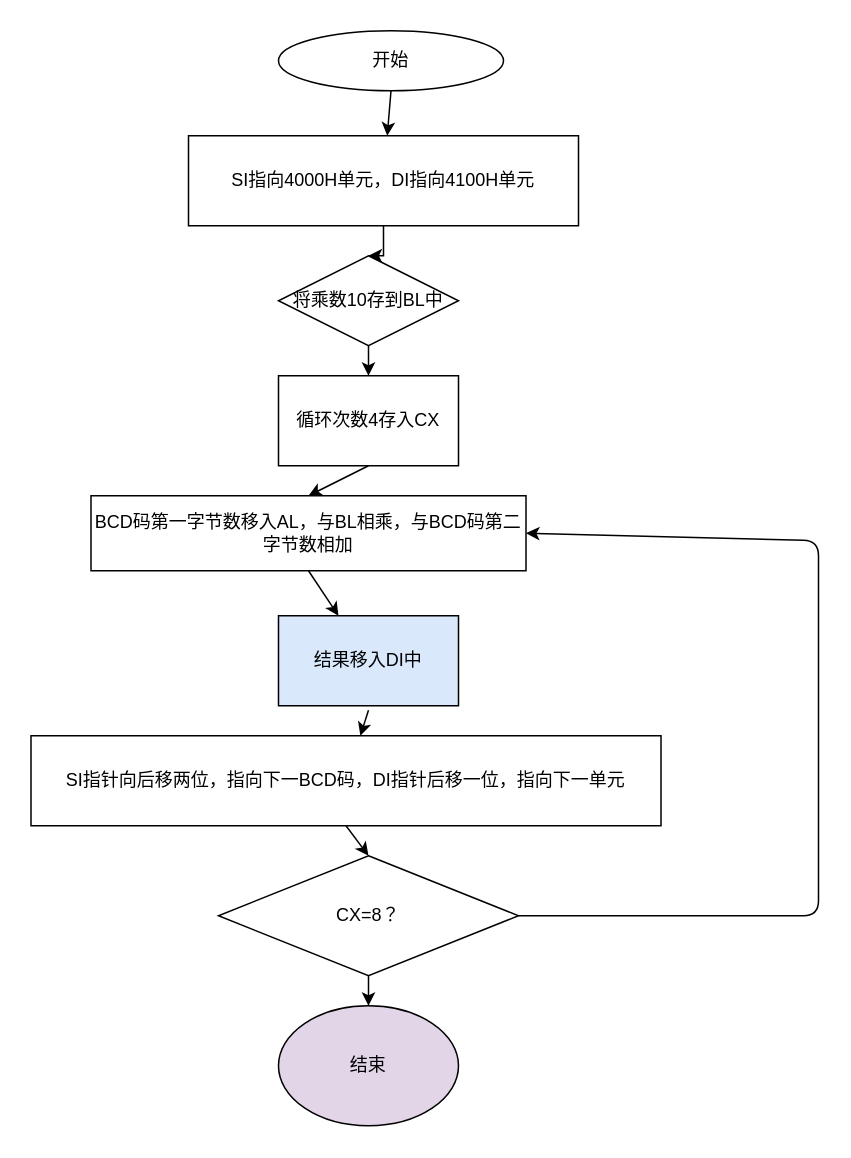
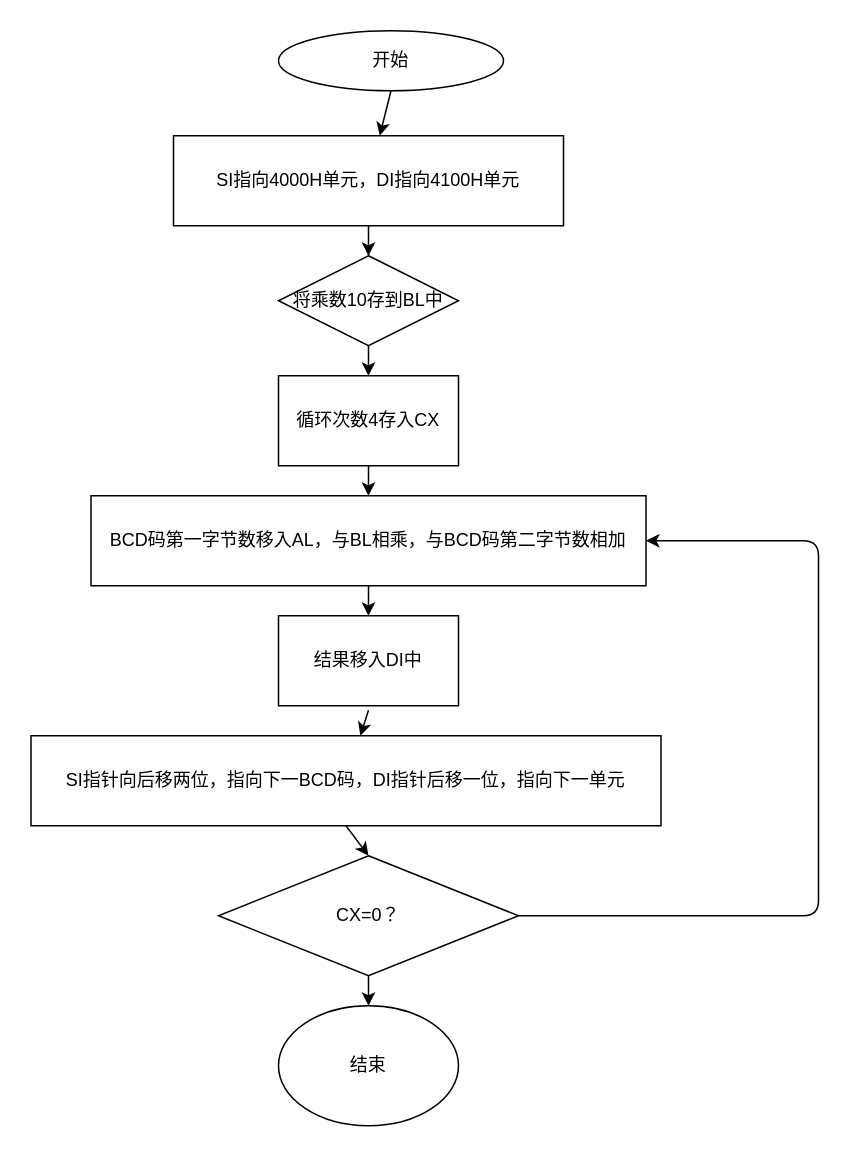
(383, 181) -> (368, 181)
(308, 533) -> (368, 541)
(368, 661) -> (368, 661)
(368, 916) -> (368, 916)
(368, 1066) -> (368, 1066)
